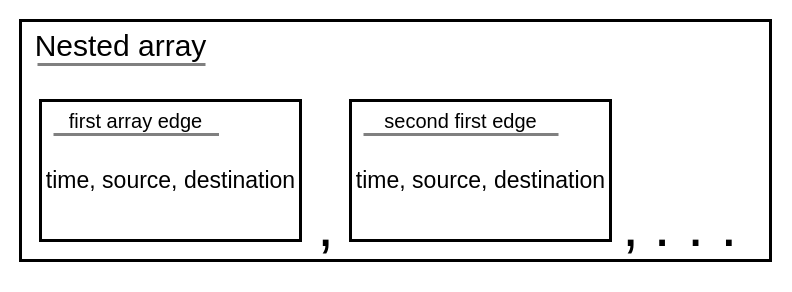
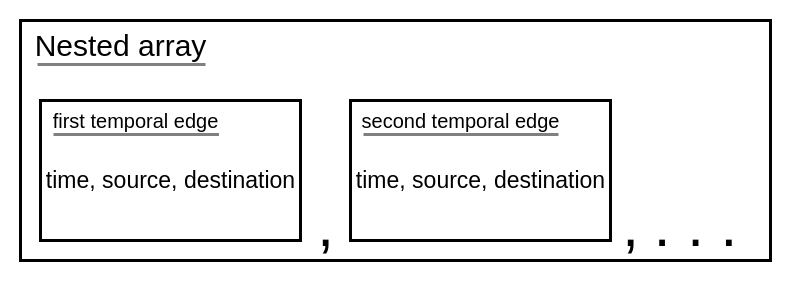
(136, 121) -> (136, 121)
(461, 121) -> (461, 121)
